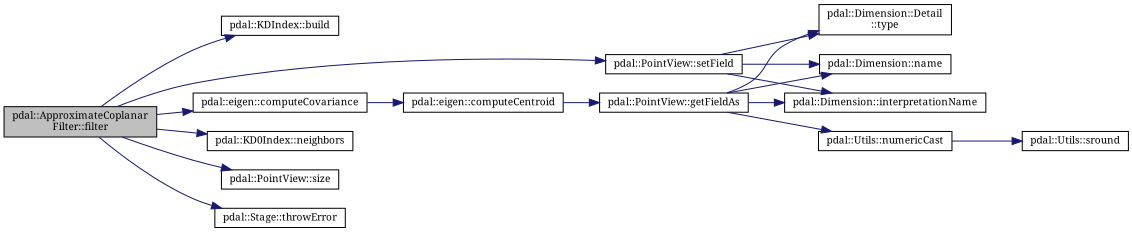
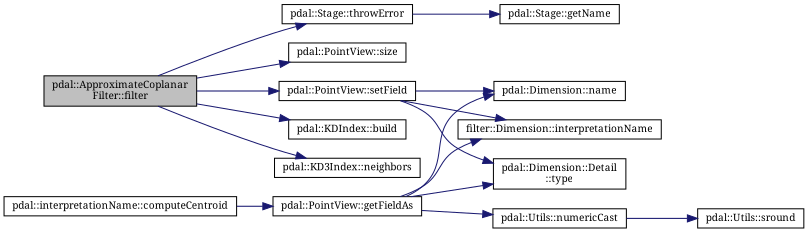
none -> (560, 14)
(280, 103) -> none
(483, 103) -> (120, 206)
(885, 103) -> (560, 129)
(280, 141) -> (347, 168)
